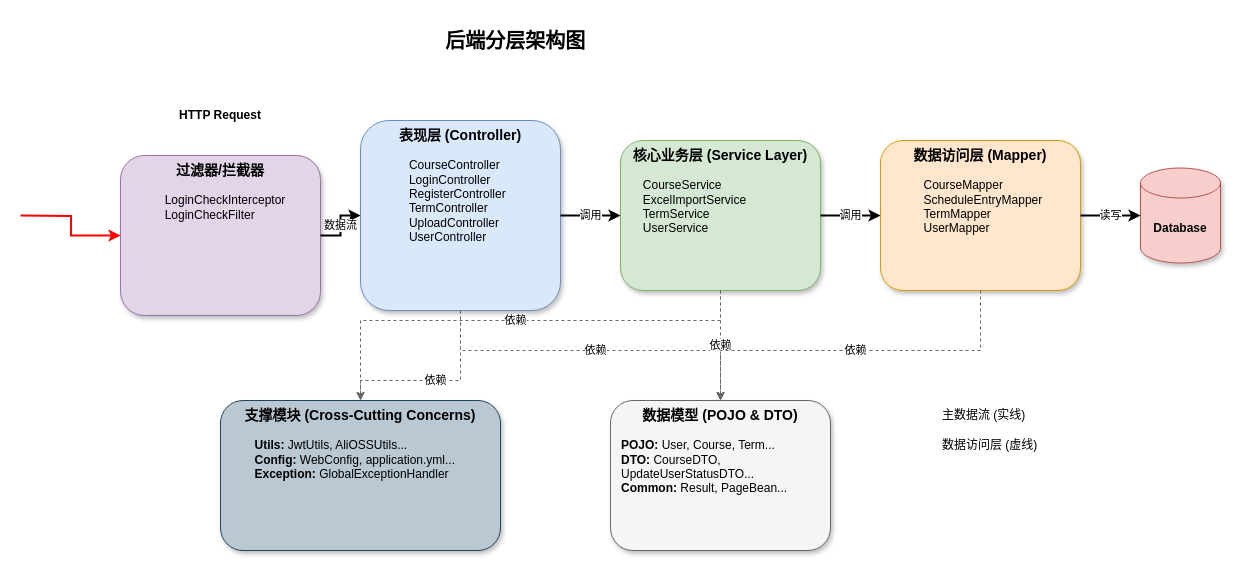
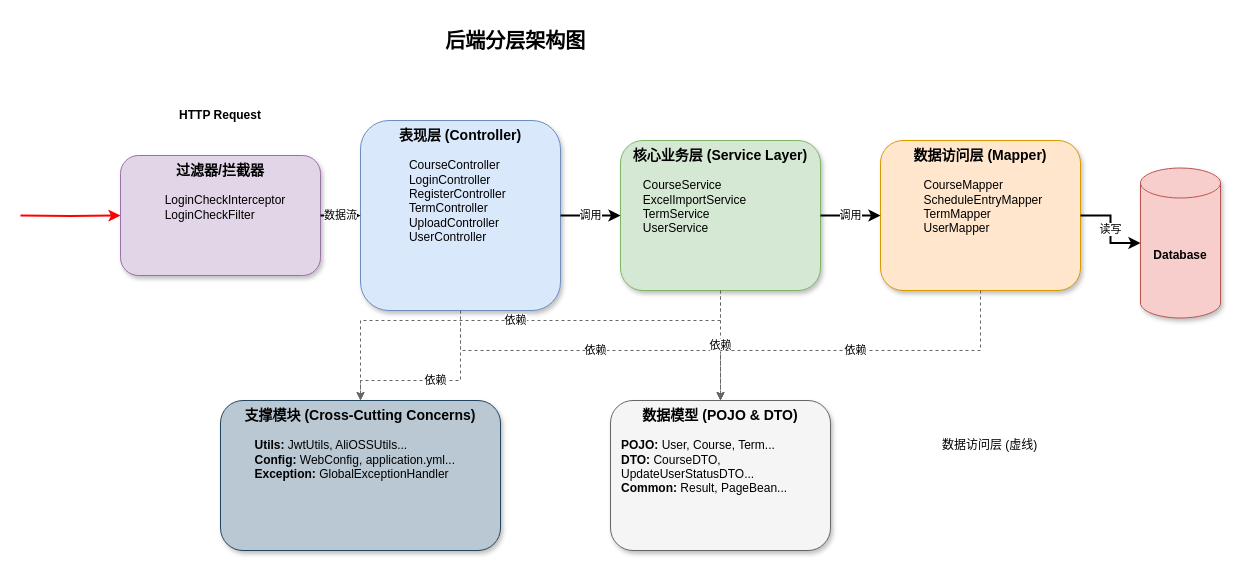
(1181, 216) -> (1181, 243)
(221, 236) -> (221, 216)
(1016, 416) -> none
